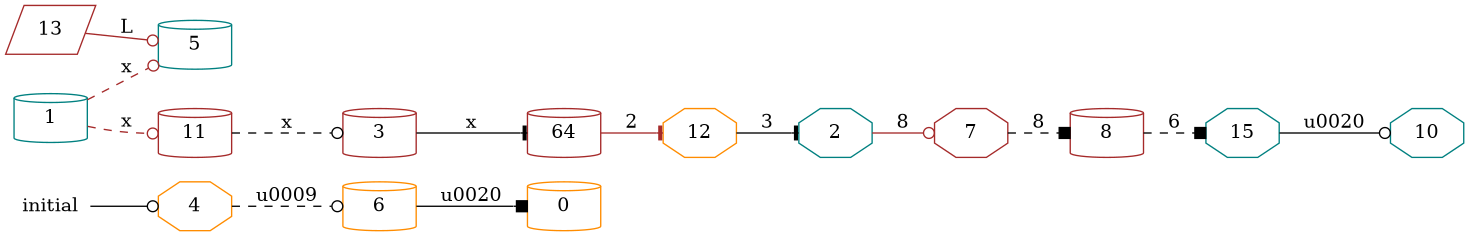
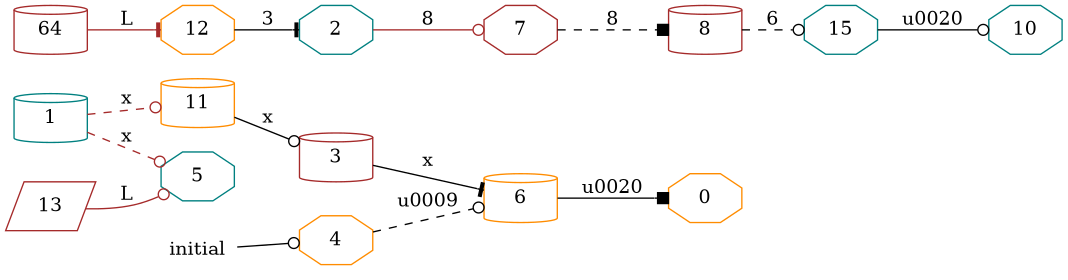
(195, 45) -> (198, 176)
(632, 123) -> (127, 20)
(195, 133) -> (198, 103)
(282, 133) -> (262, 128)
(468, 133) -> (425, 177)
(1168, 133) -> (767, 30)
(564, 206) -> (705, 198)
